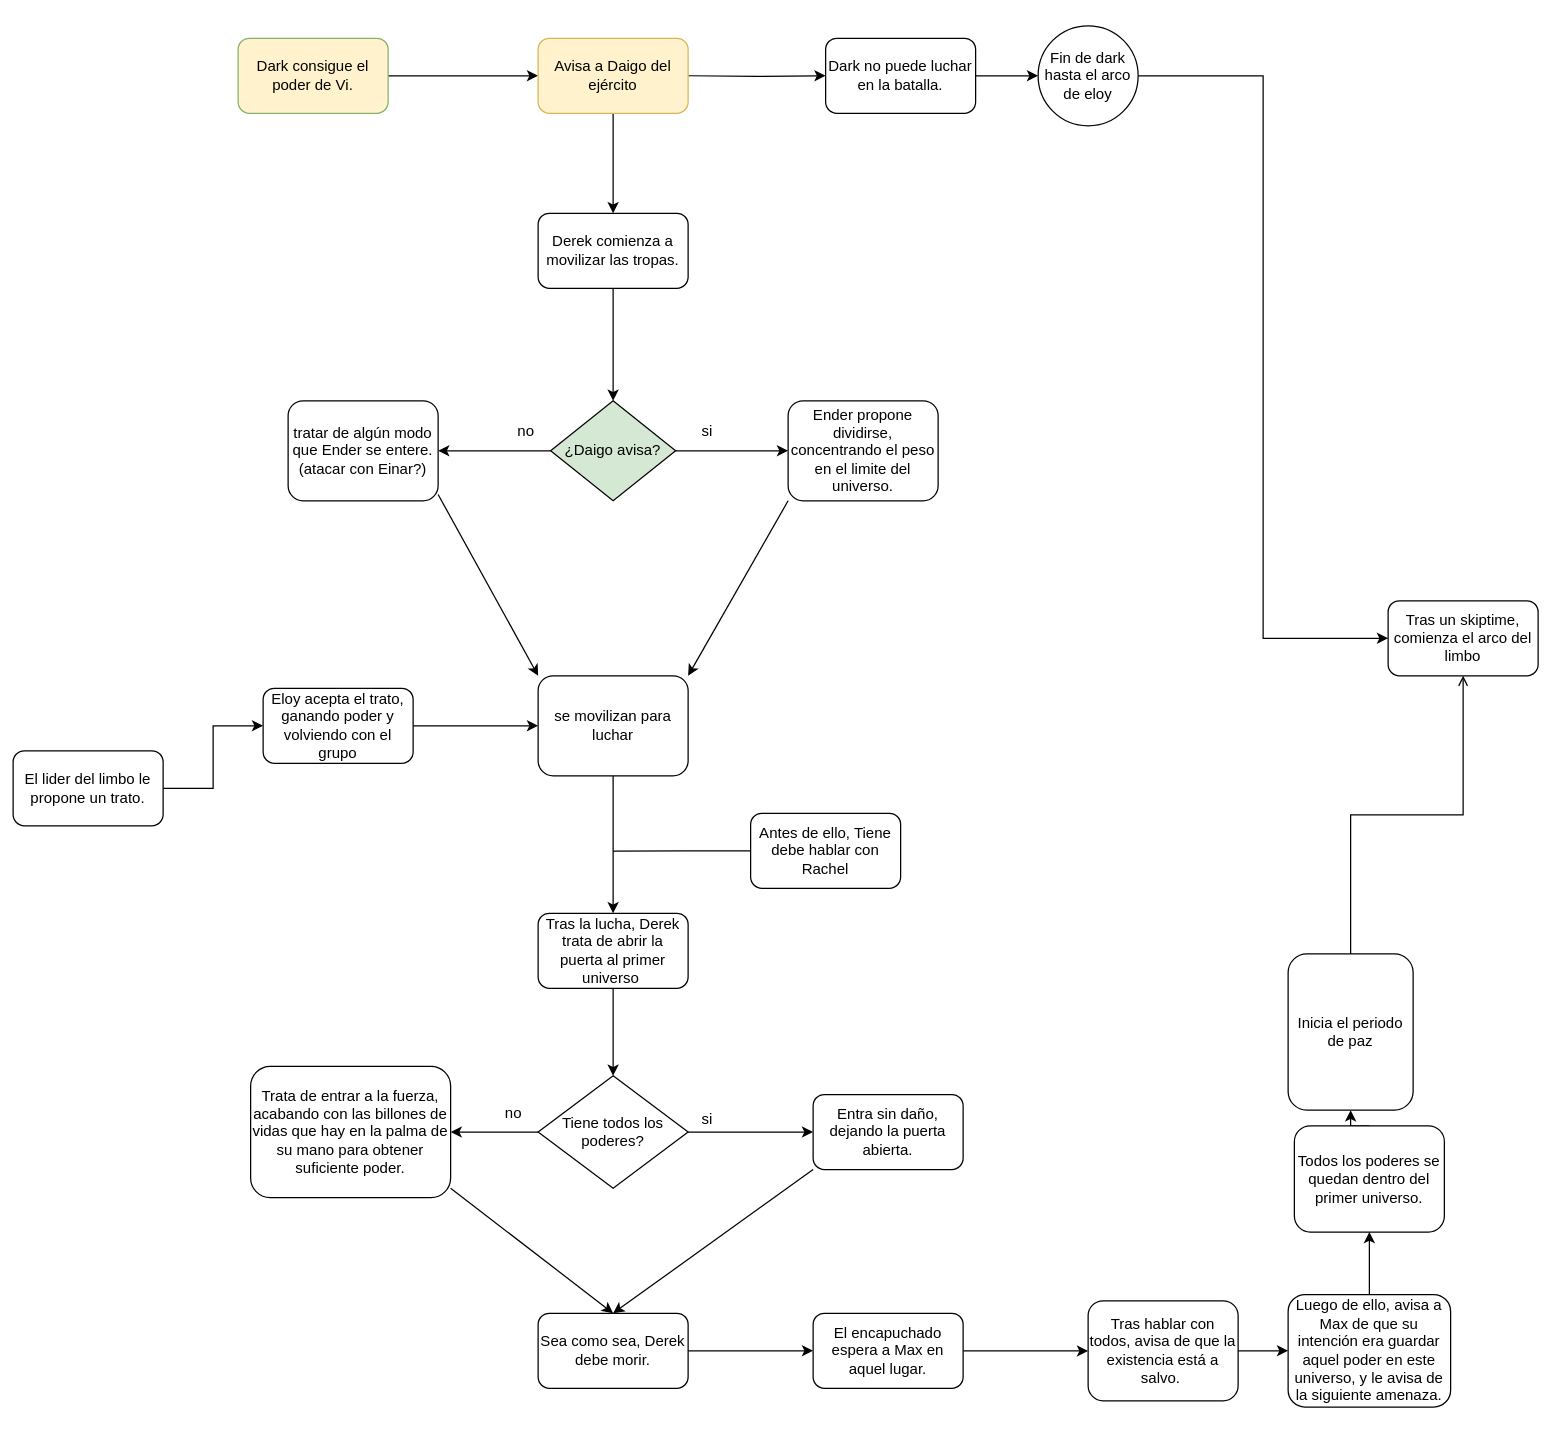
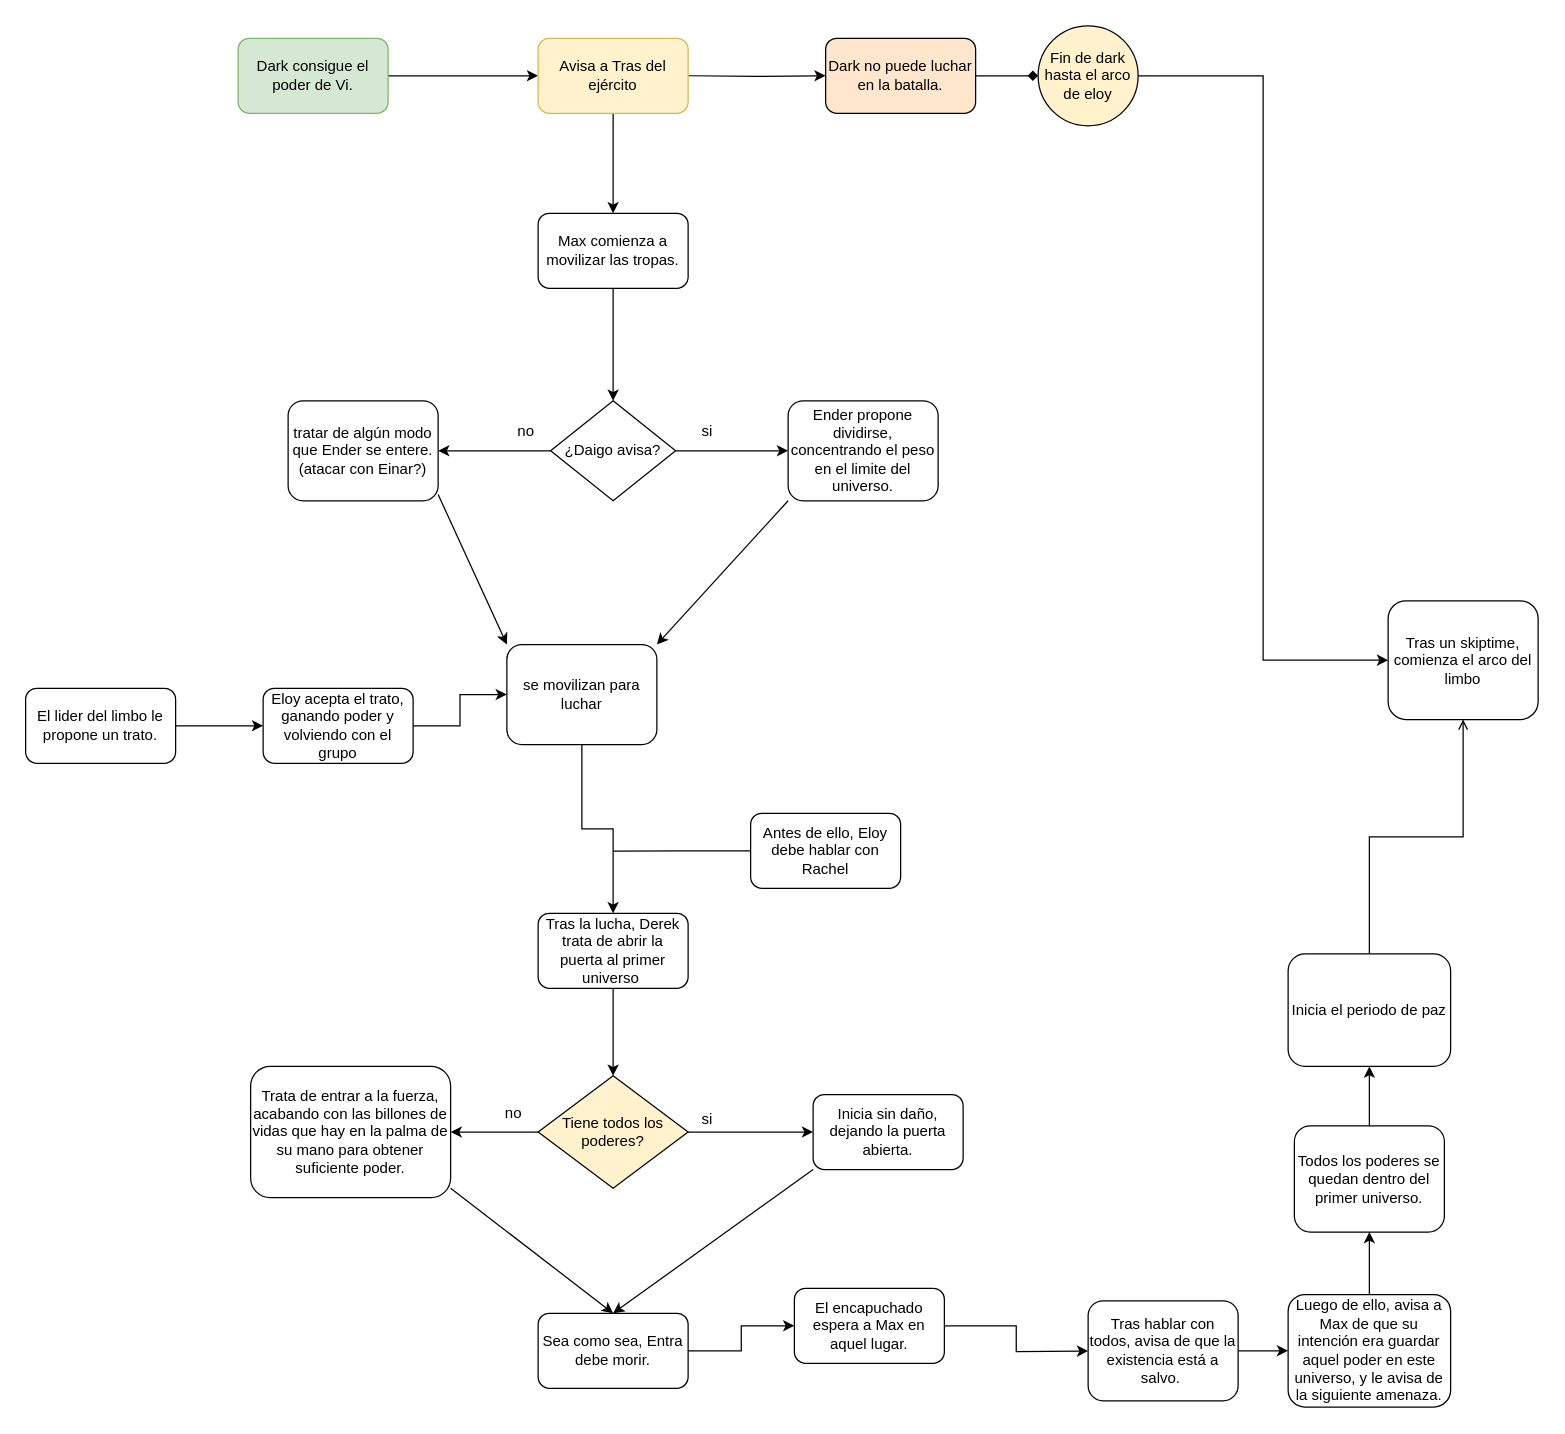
(313, 76) -> (313, 76)
(613, 76) -> (613, 76)
(901, 76) -> (901, 76)
(1028, 76) -> (1027, 76)
(1088, 76) -> (1088, 76)
(613, 251) -> (613, 251)
(613, 451) -> (613, 451)
(1463, 638) -> (1463, 660)
(613, 726) -> (582, 694)
(88, 788) -> (101, 726)
(826, 851) -> (826, 851)
(1351, 1032) -> (1369, 1010)
(613, 1132) -> (613, 1132)
(888, 1132) -> (888, 1132)
(613, 1351) -> (613, 1351)
(888, 1351) -> (869, 1326)
